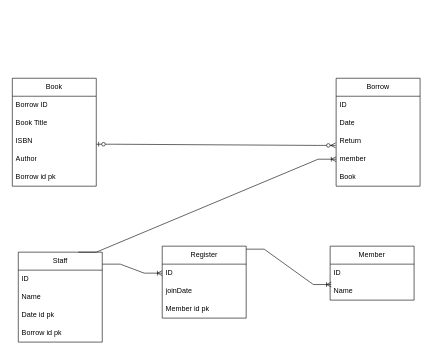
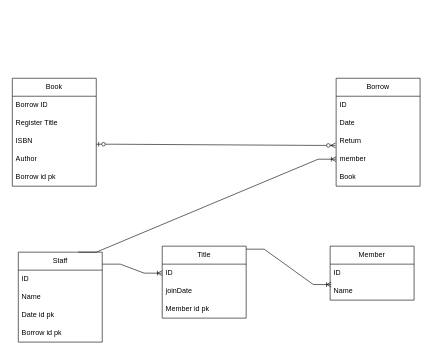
(33, 123) -> (40, 123)
(204, 255) -> (204, 255)
